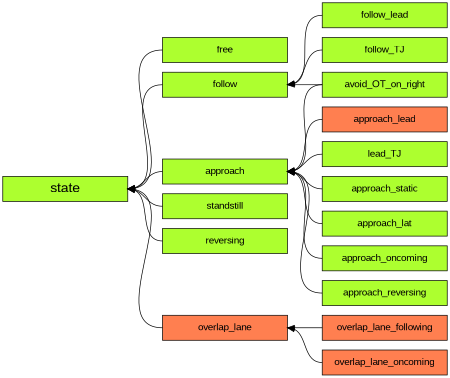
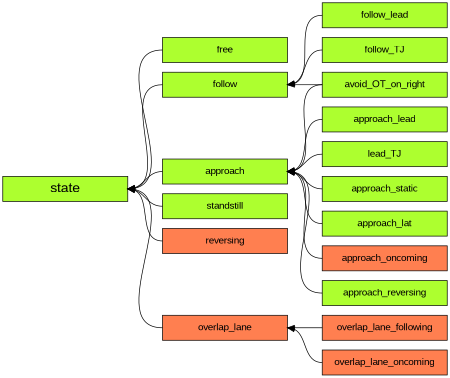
(385, 119) -> (385, 119)
(225, 241) -> (225, 241)
(385, 258) -> (385, 258)
